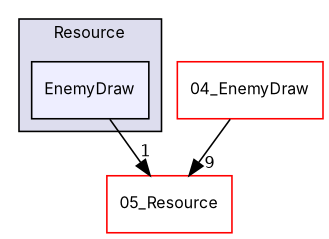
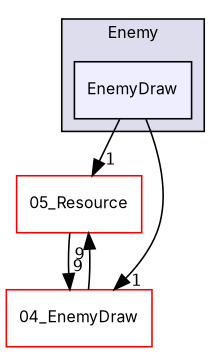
(90, 34) -> (133, 34)
none -> (163, 203)
none -> (69, 253)
